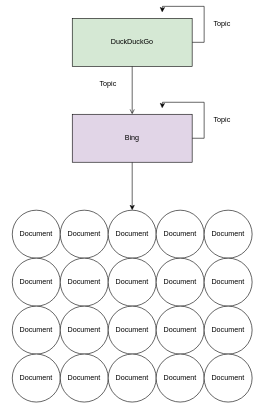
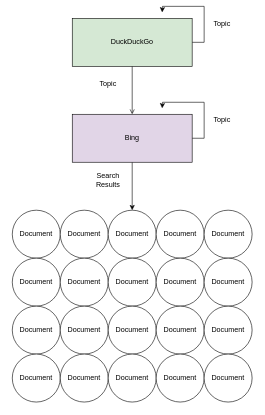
none -> (108, 180)
